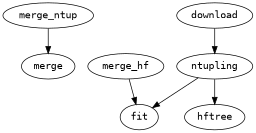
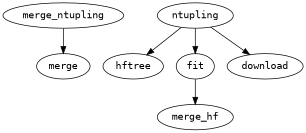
(48, 16) -> (63, 16)
(215, 37) -> (227, 39)
(132, 88) -> (195, 88)
